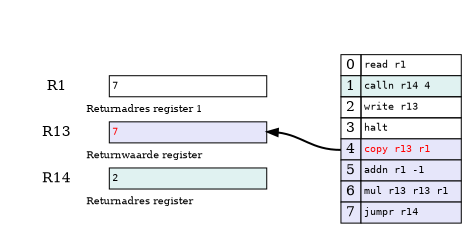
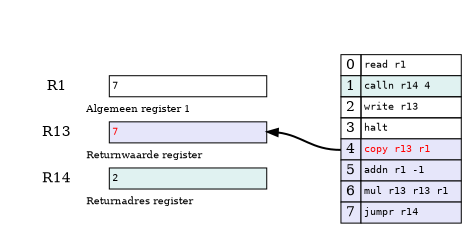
(144, 109) -> (138, 109)
